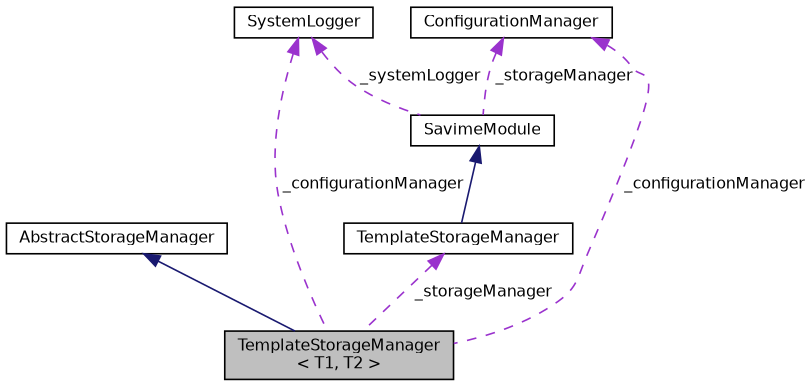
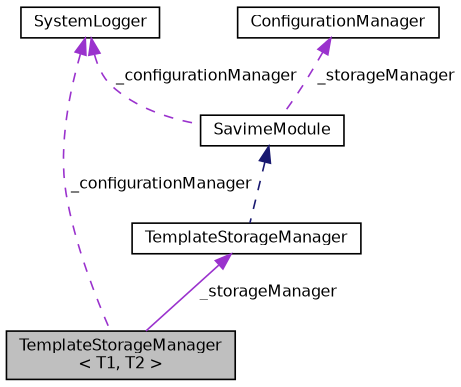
(418, 77) -> (204, 77)
(469, 192) -> (257, 192)
(601, 222) -> none
(117, 238) -> none
(397, 298) -> (182, 298)
